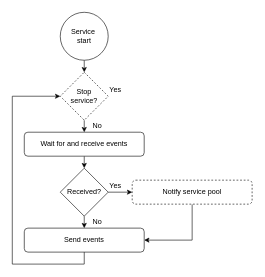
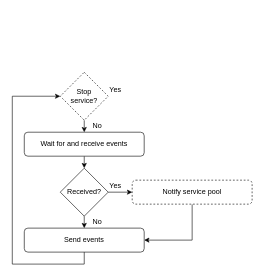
(84, 36) -> none
(84, 65) -> none
